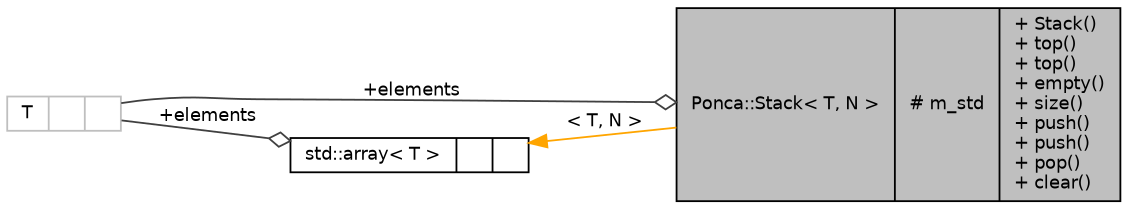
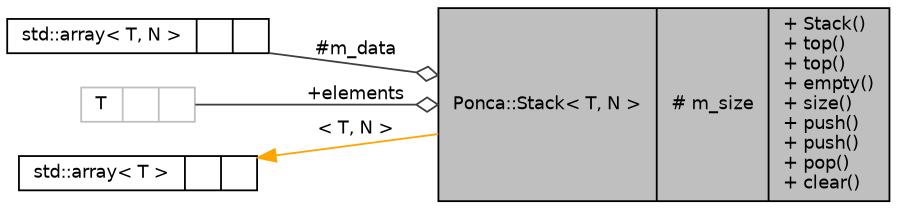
none -> (138, 36)
(947, 104) -> (713, 104)
(195, 129) -> none
